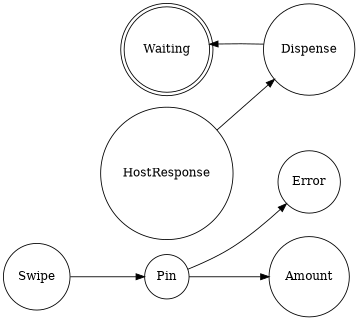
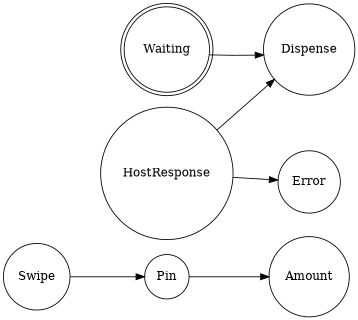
(241, 44) -> (232, 55)
(237, 244) -> (251, 178)
